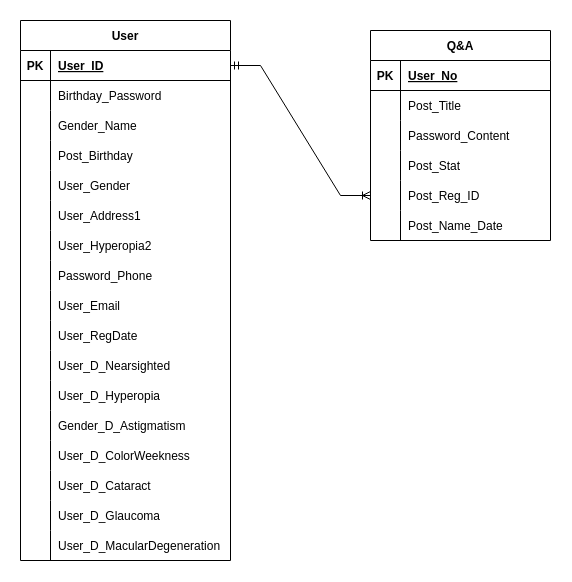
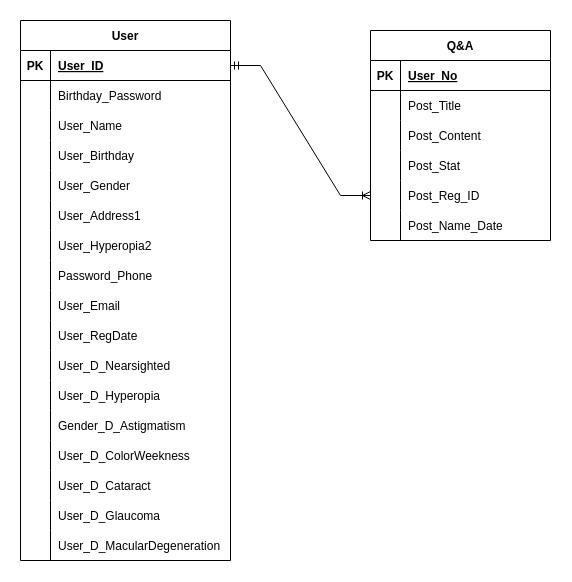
(95, 126) -> (88, 126)
(462, 136) -> (448, 136)
(100, 156) -> (100, 156)
